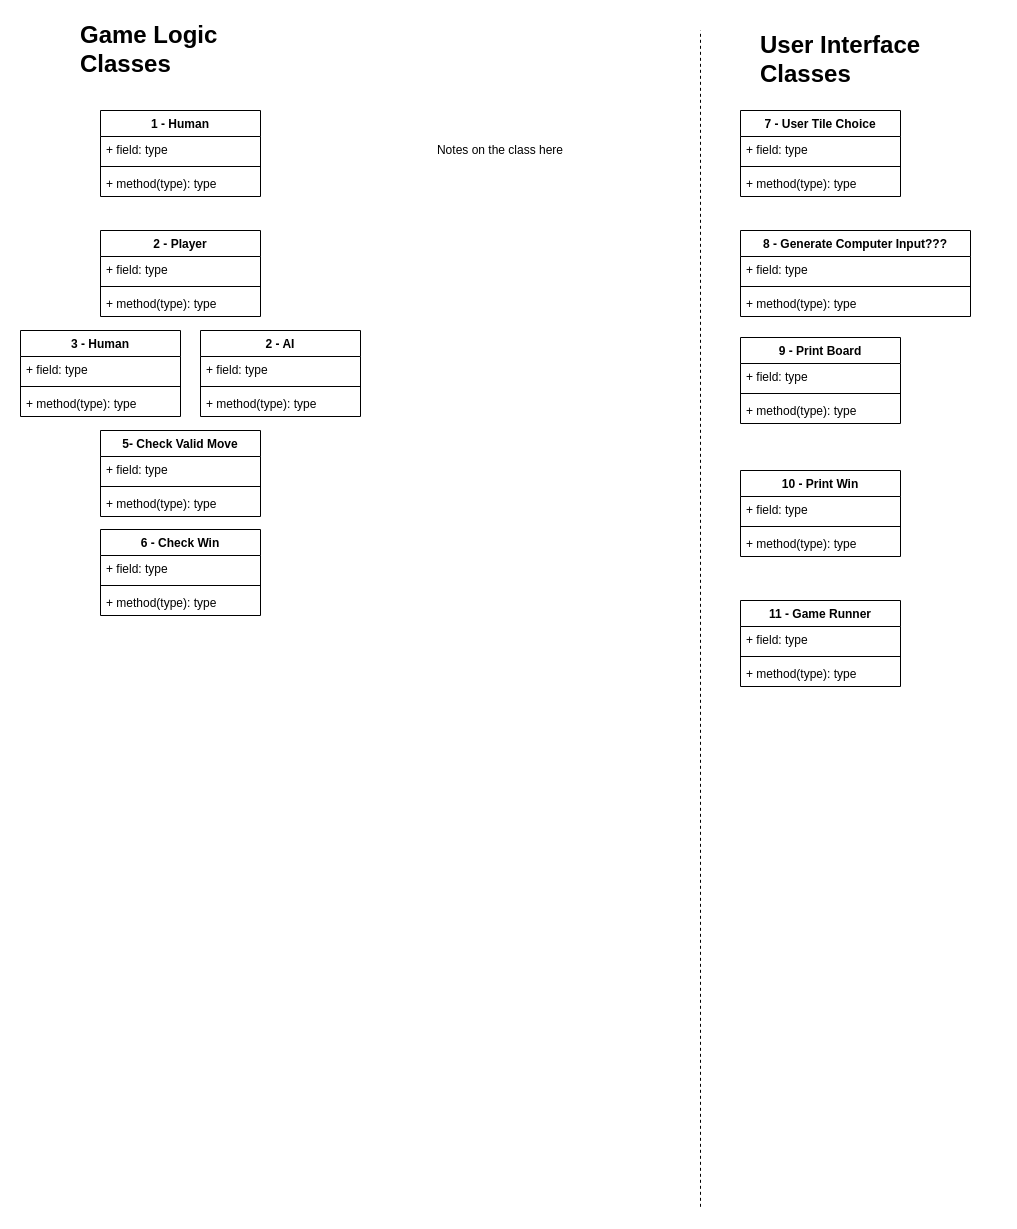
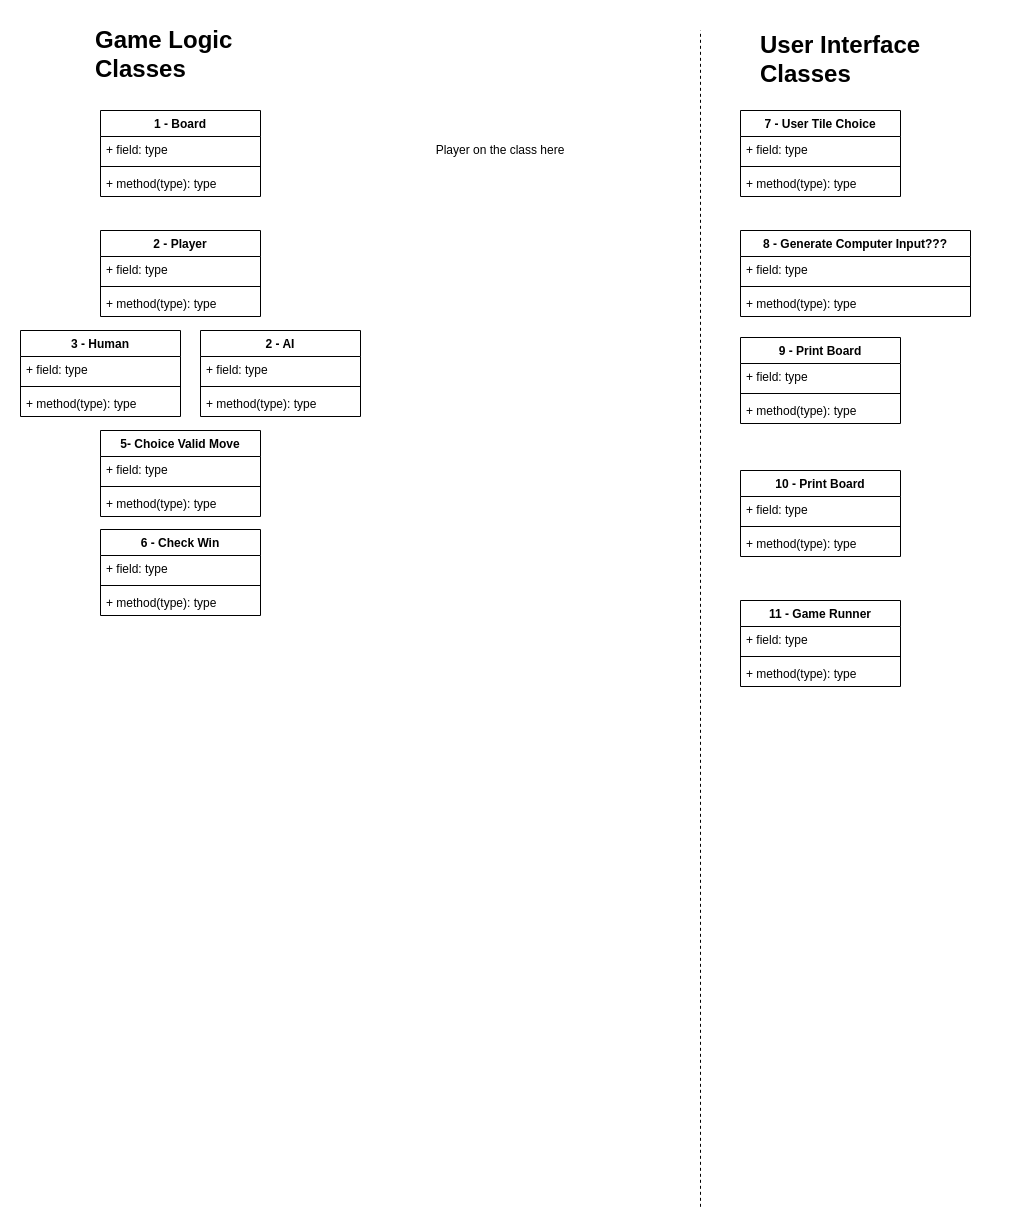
(196, 51) -> (211, 56)
(180, 124) -> (180, 124)
(501, 151) -> (501, 151)
(180, 444) -> (180, 444)
(820, 484) -> (820, 484)
